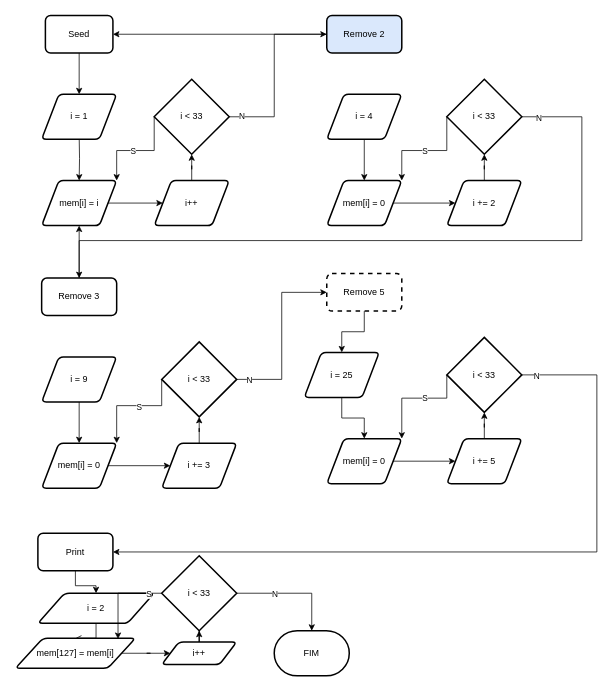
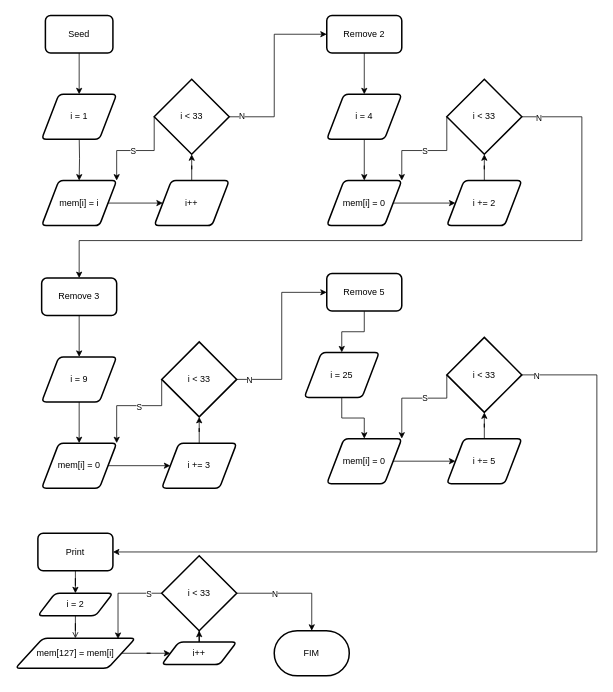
(195, 34) -> (364, 71)
(364, 34) -> (364, 34)
(79, 232) -> (79, 350)
(364, 292) -> (364, 292)
(96, 608) -> (75, 604)
